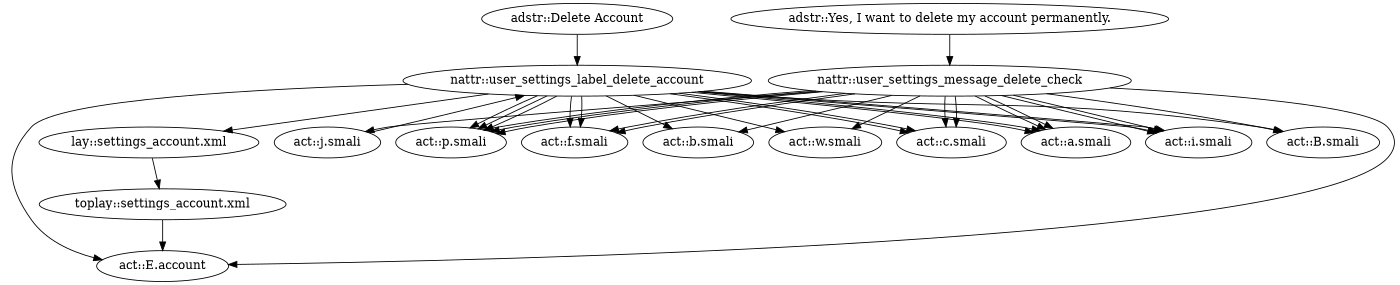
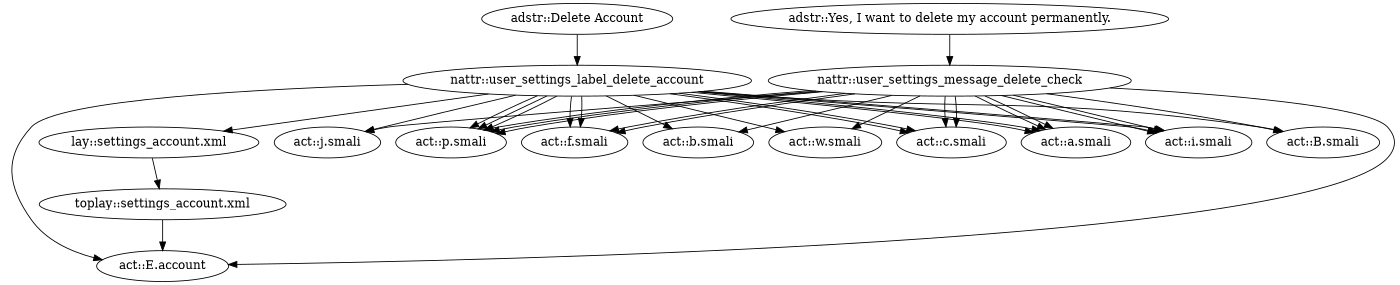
(442, 115) -> (445, 112)
